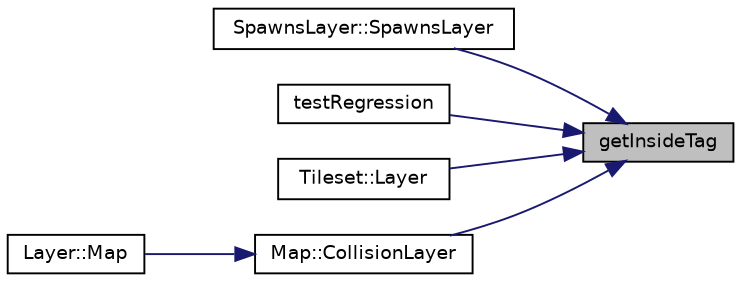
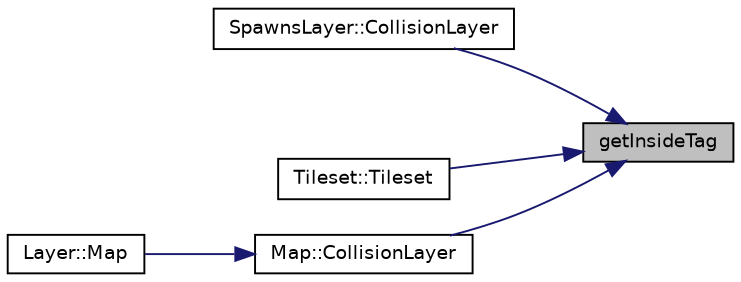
(364, 29) -> (364, 29)
(364, 104) -> none
(364, 179) -> (364, 179)
